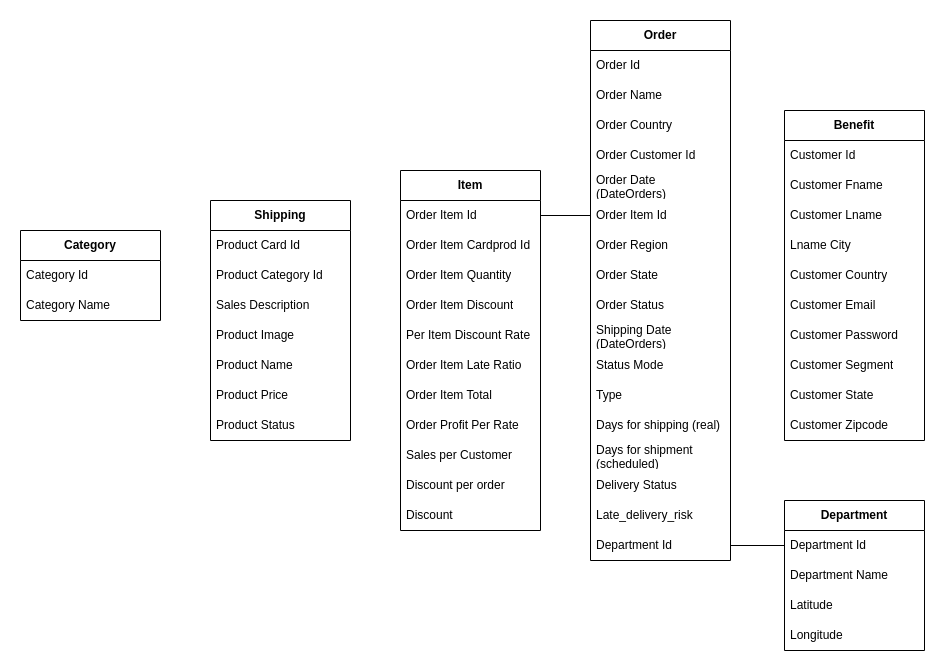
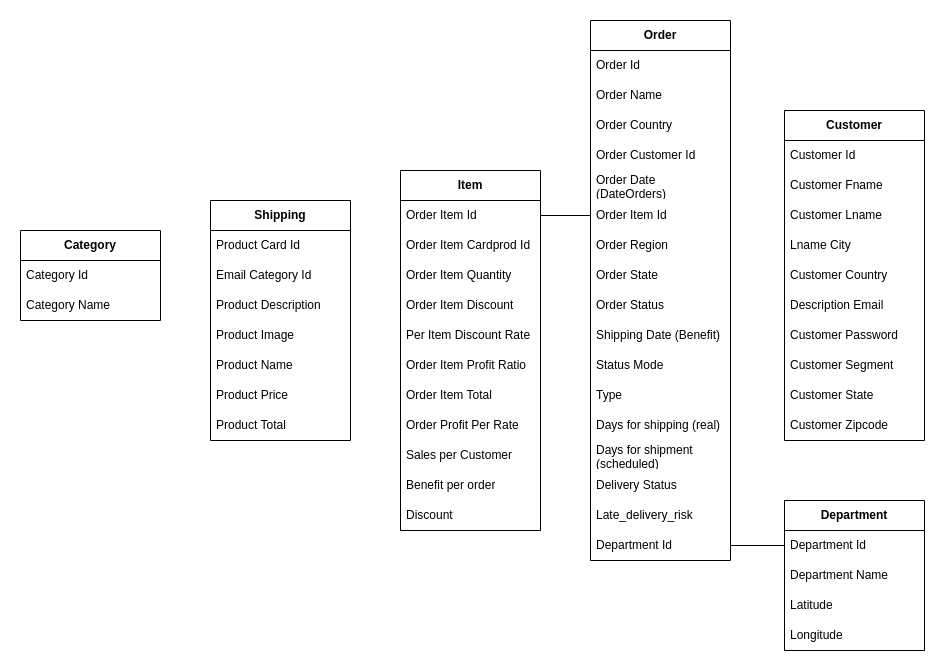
(855, 126) -> (855, 126)
(277, 276) -> (267, 276)
(267, 306) -> (276, 306)
(833, 306) -> (840, 306)
(662, 336) -> (662, 336)
(471, 366) -> (472, 366)
(262, 426) -> (257, 426)
(462, 486) -> (459, 486)
